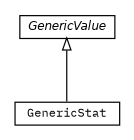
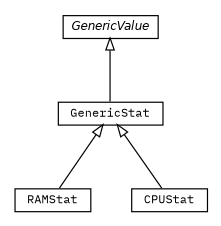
none -> (52, 200)
none -> (169, 200)
